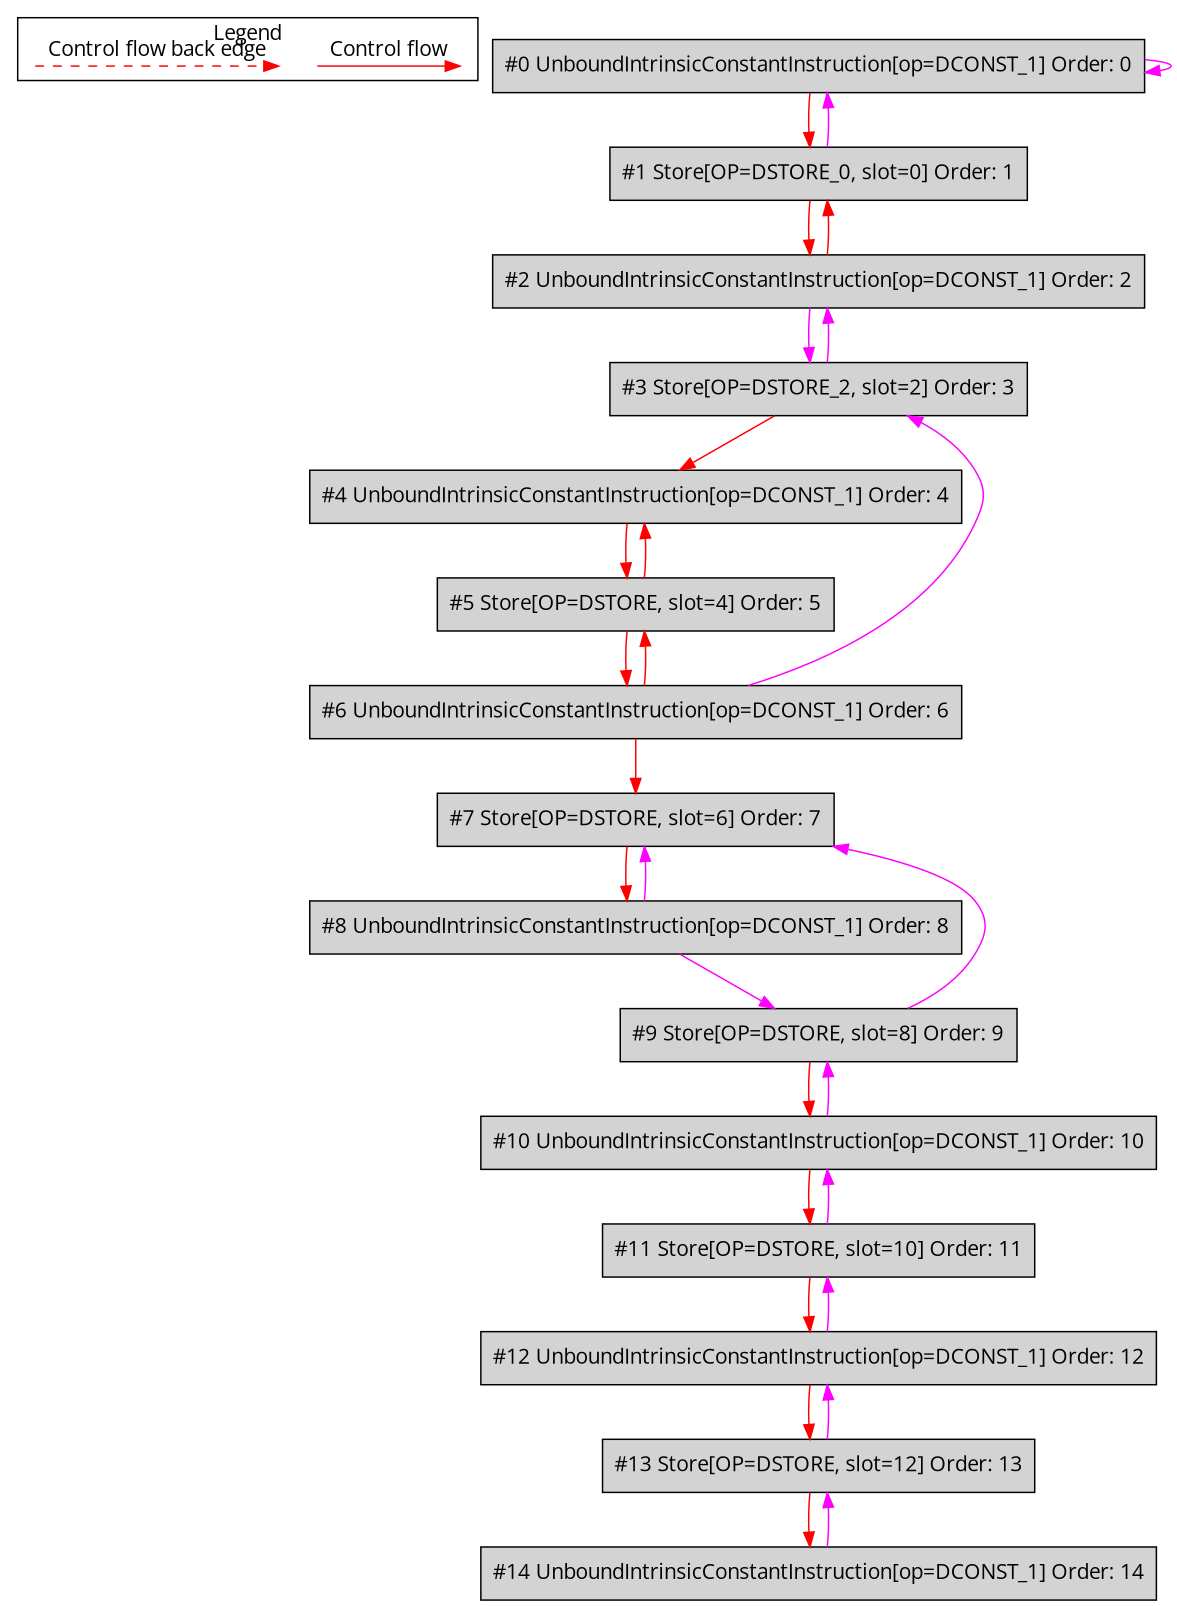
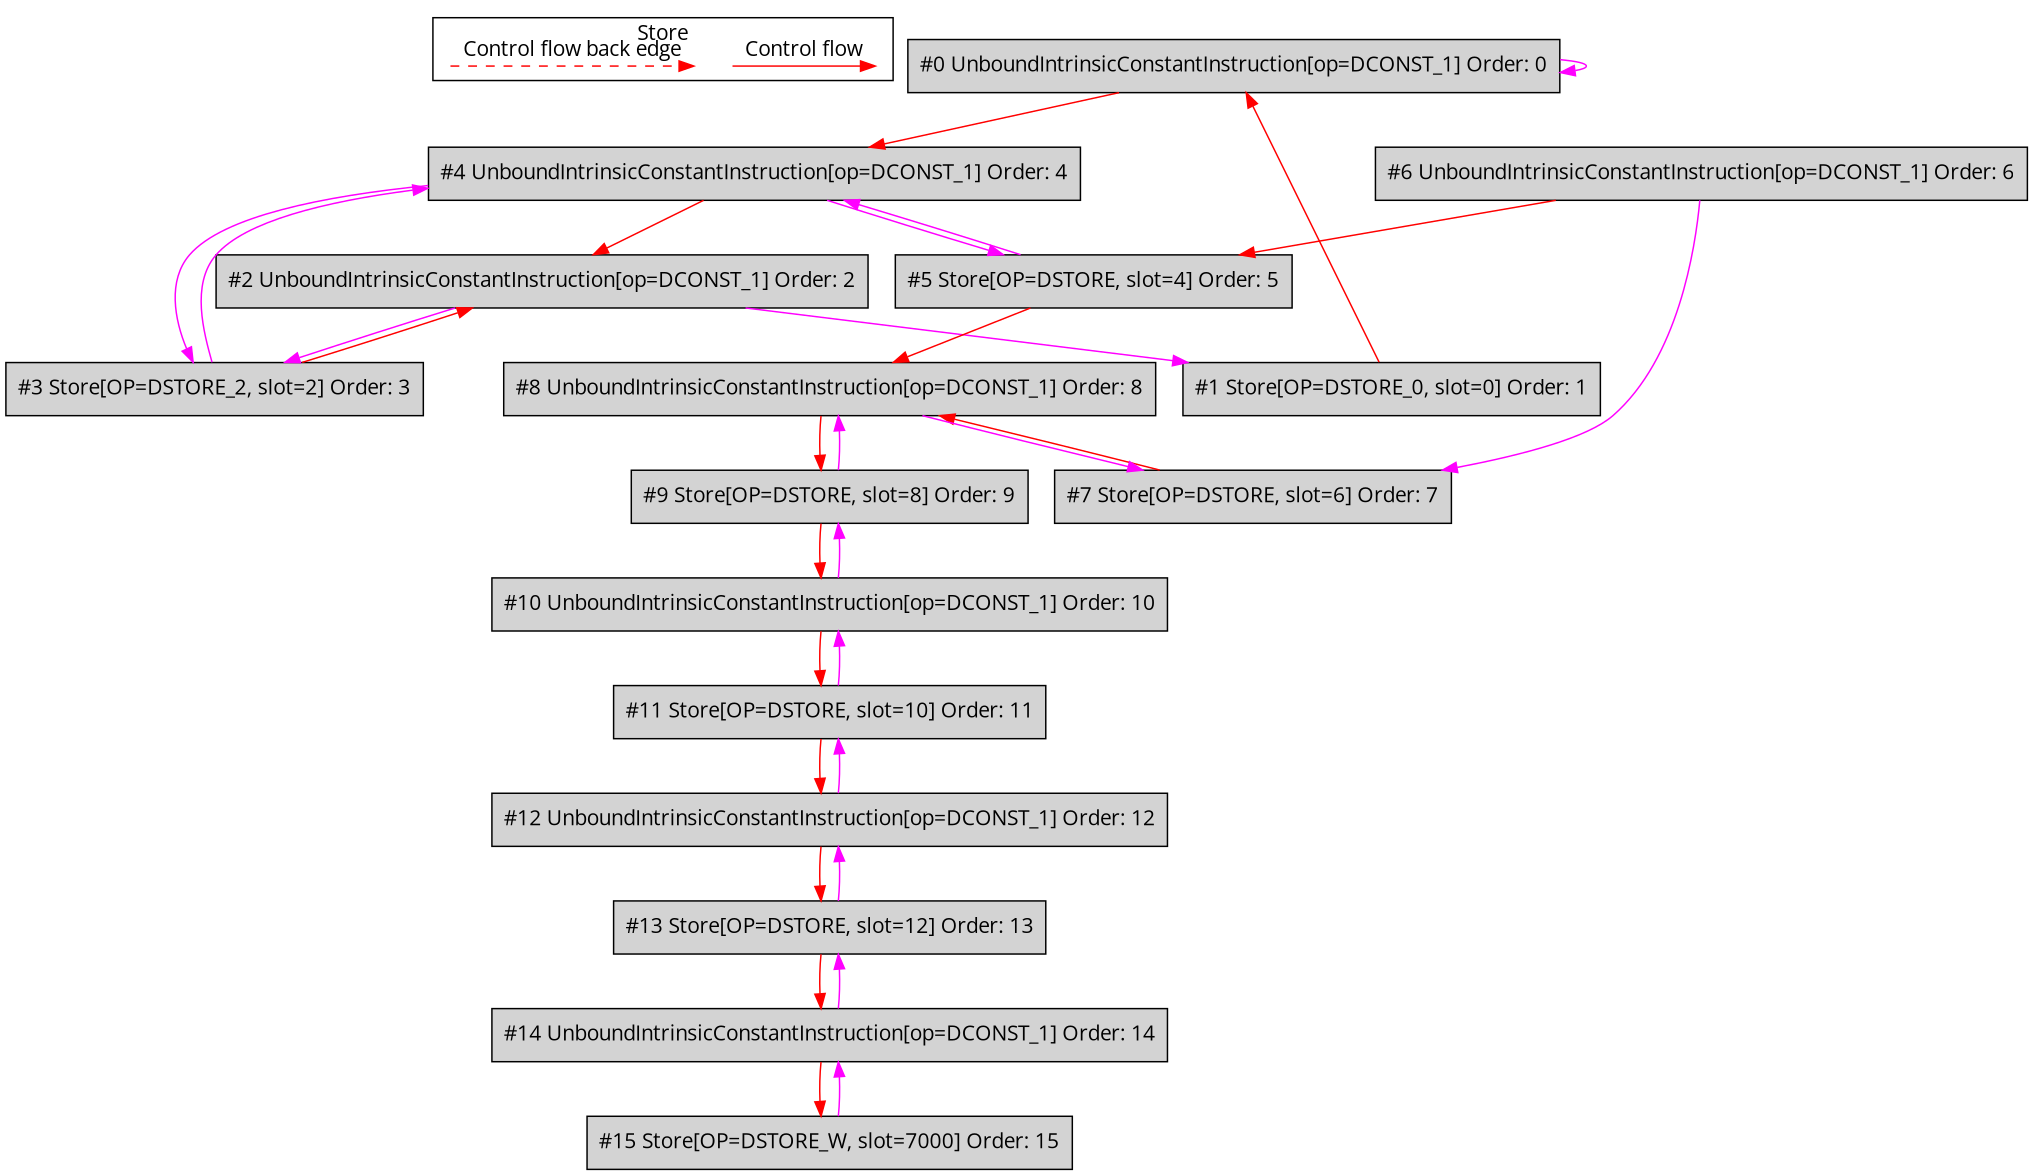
(248, 35) -> (663, 35)
(809, 113) -> (1002, 118)
(828, 127) -> (1313, 228)
(809, 220) -> (655, 224)
(828, 235) -> (938, 332)
(828, 343) -> (380, 338)
(734, 439) -> (257, 228)
(626, 543) -> (908, 226)
(646, 558) -> (940, 229)
(929, 587) -> (256, 218)
(626, 651) -> (981, 328)
(636, 759) -> (1637, 389)
(977, 904) -> (840, 450)
(720, 977) -> (820, 436)
none -> (830, 1143)
